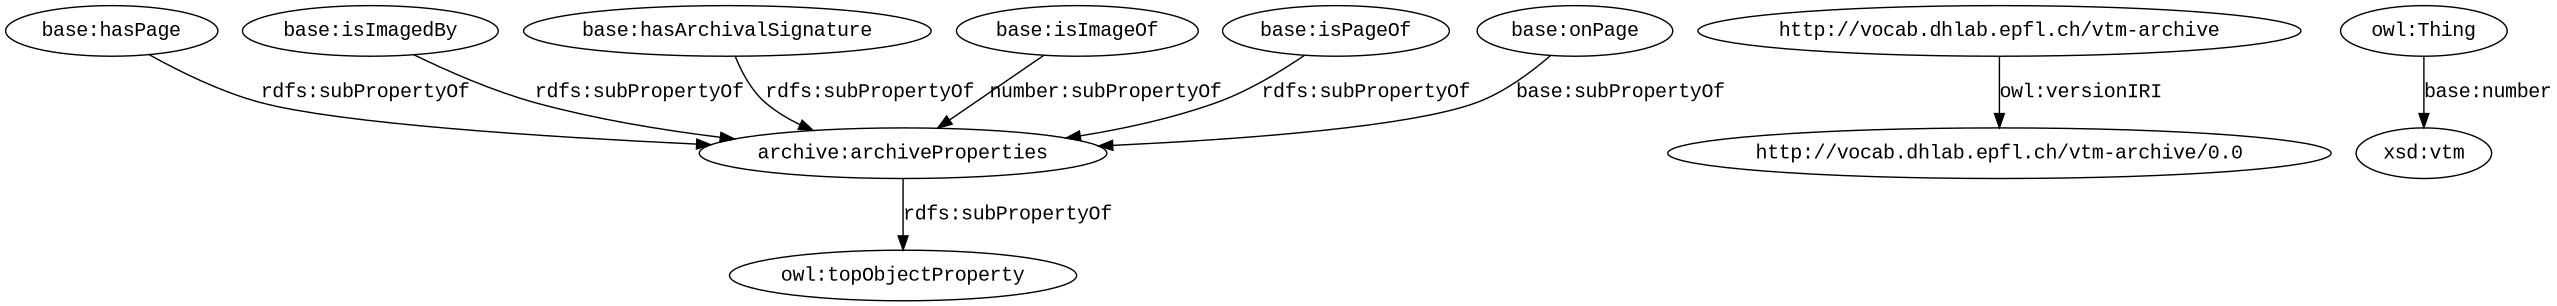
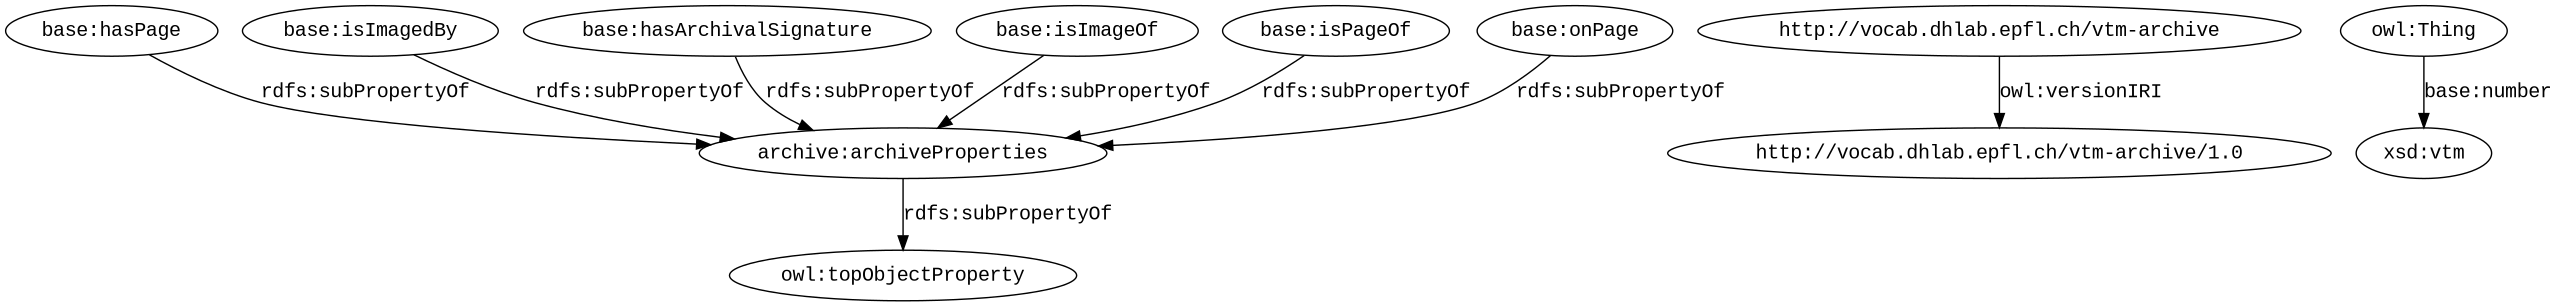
(1106, 92) -> (1106, 92)
(1621, 92) -> (1621, 92)
(1999, 153) -> (1999, 153)
